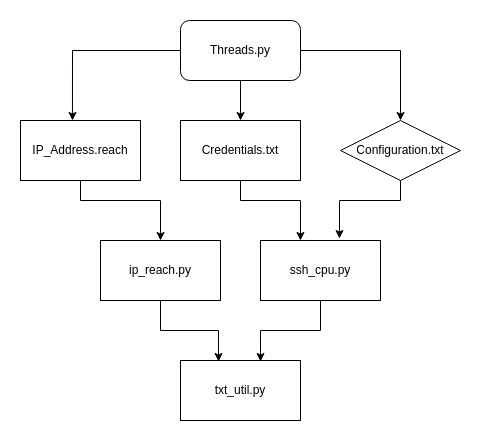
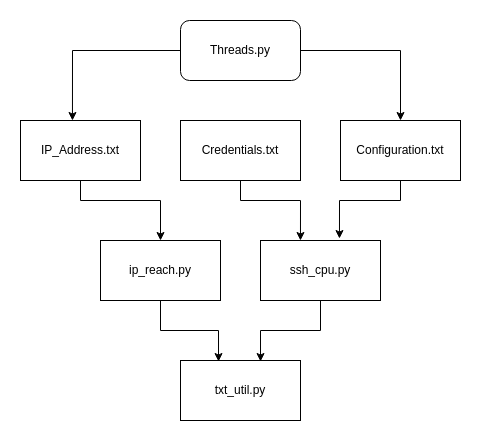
(241, 97) -> none
(81, 151) -> (81, 151)
(401, 151) -> (401, 151)
